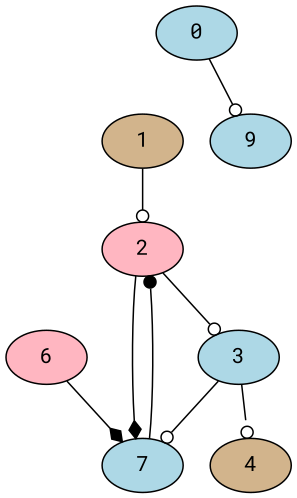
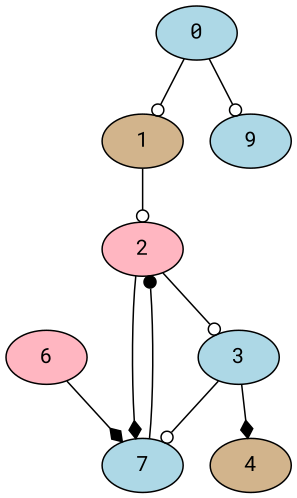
none -> (172, 82)
(244, 403) -> (244, 403)
